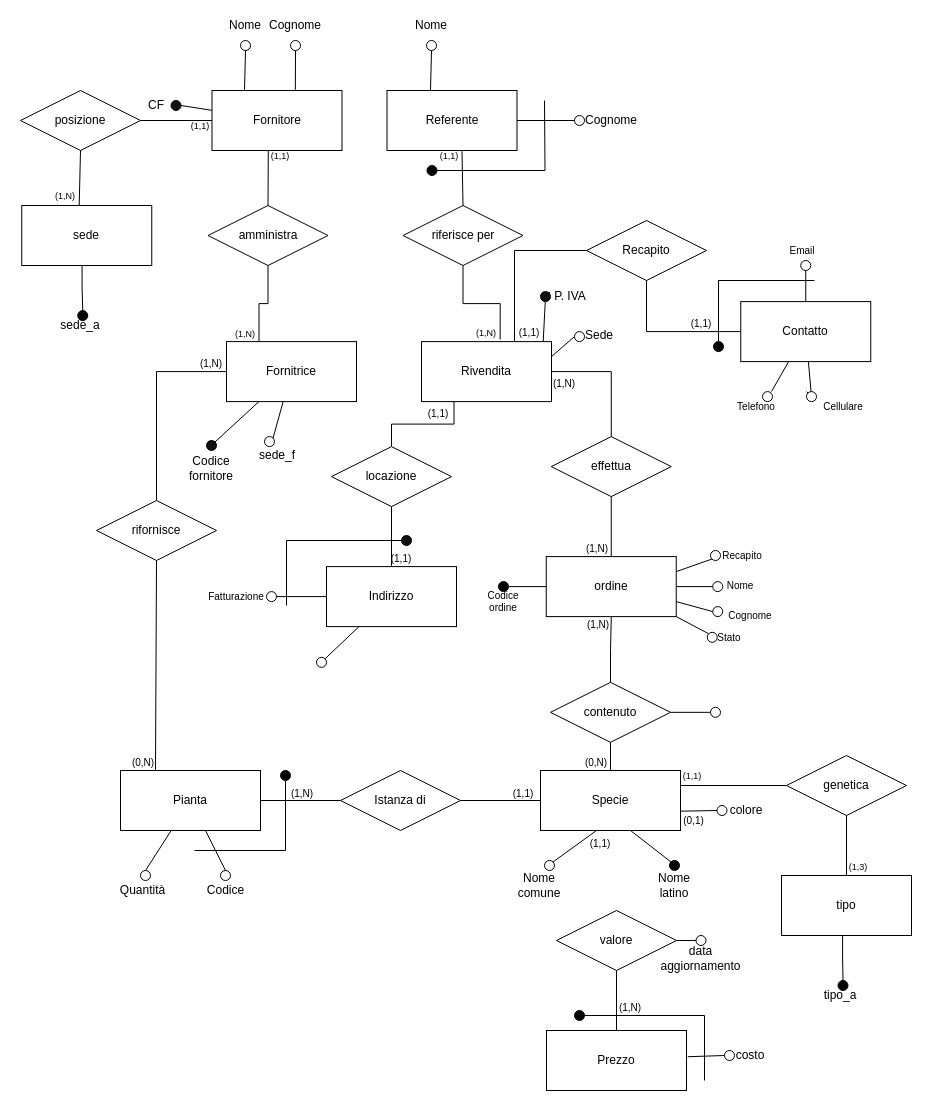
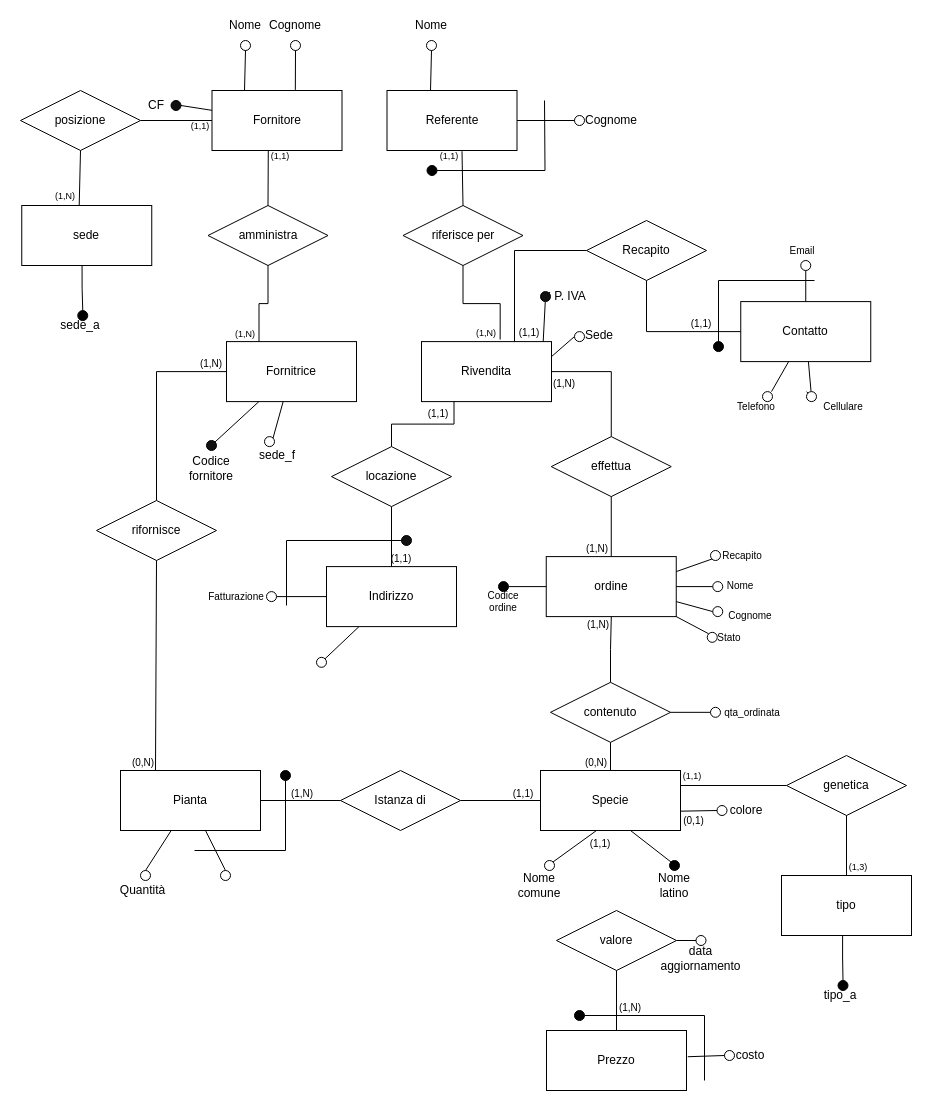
none -> (753, 712)
(226, 891) -> none
